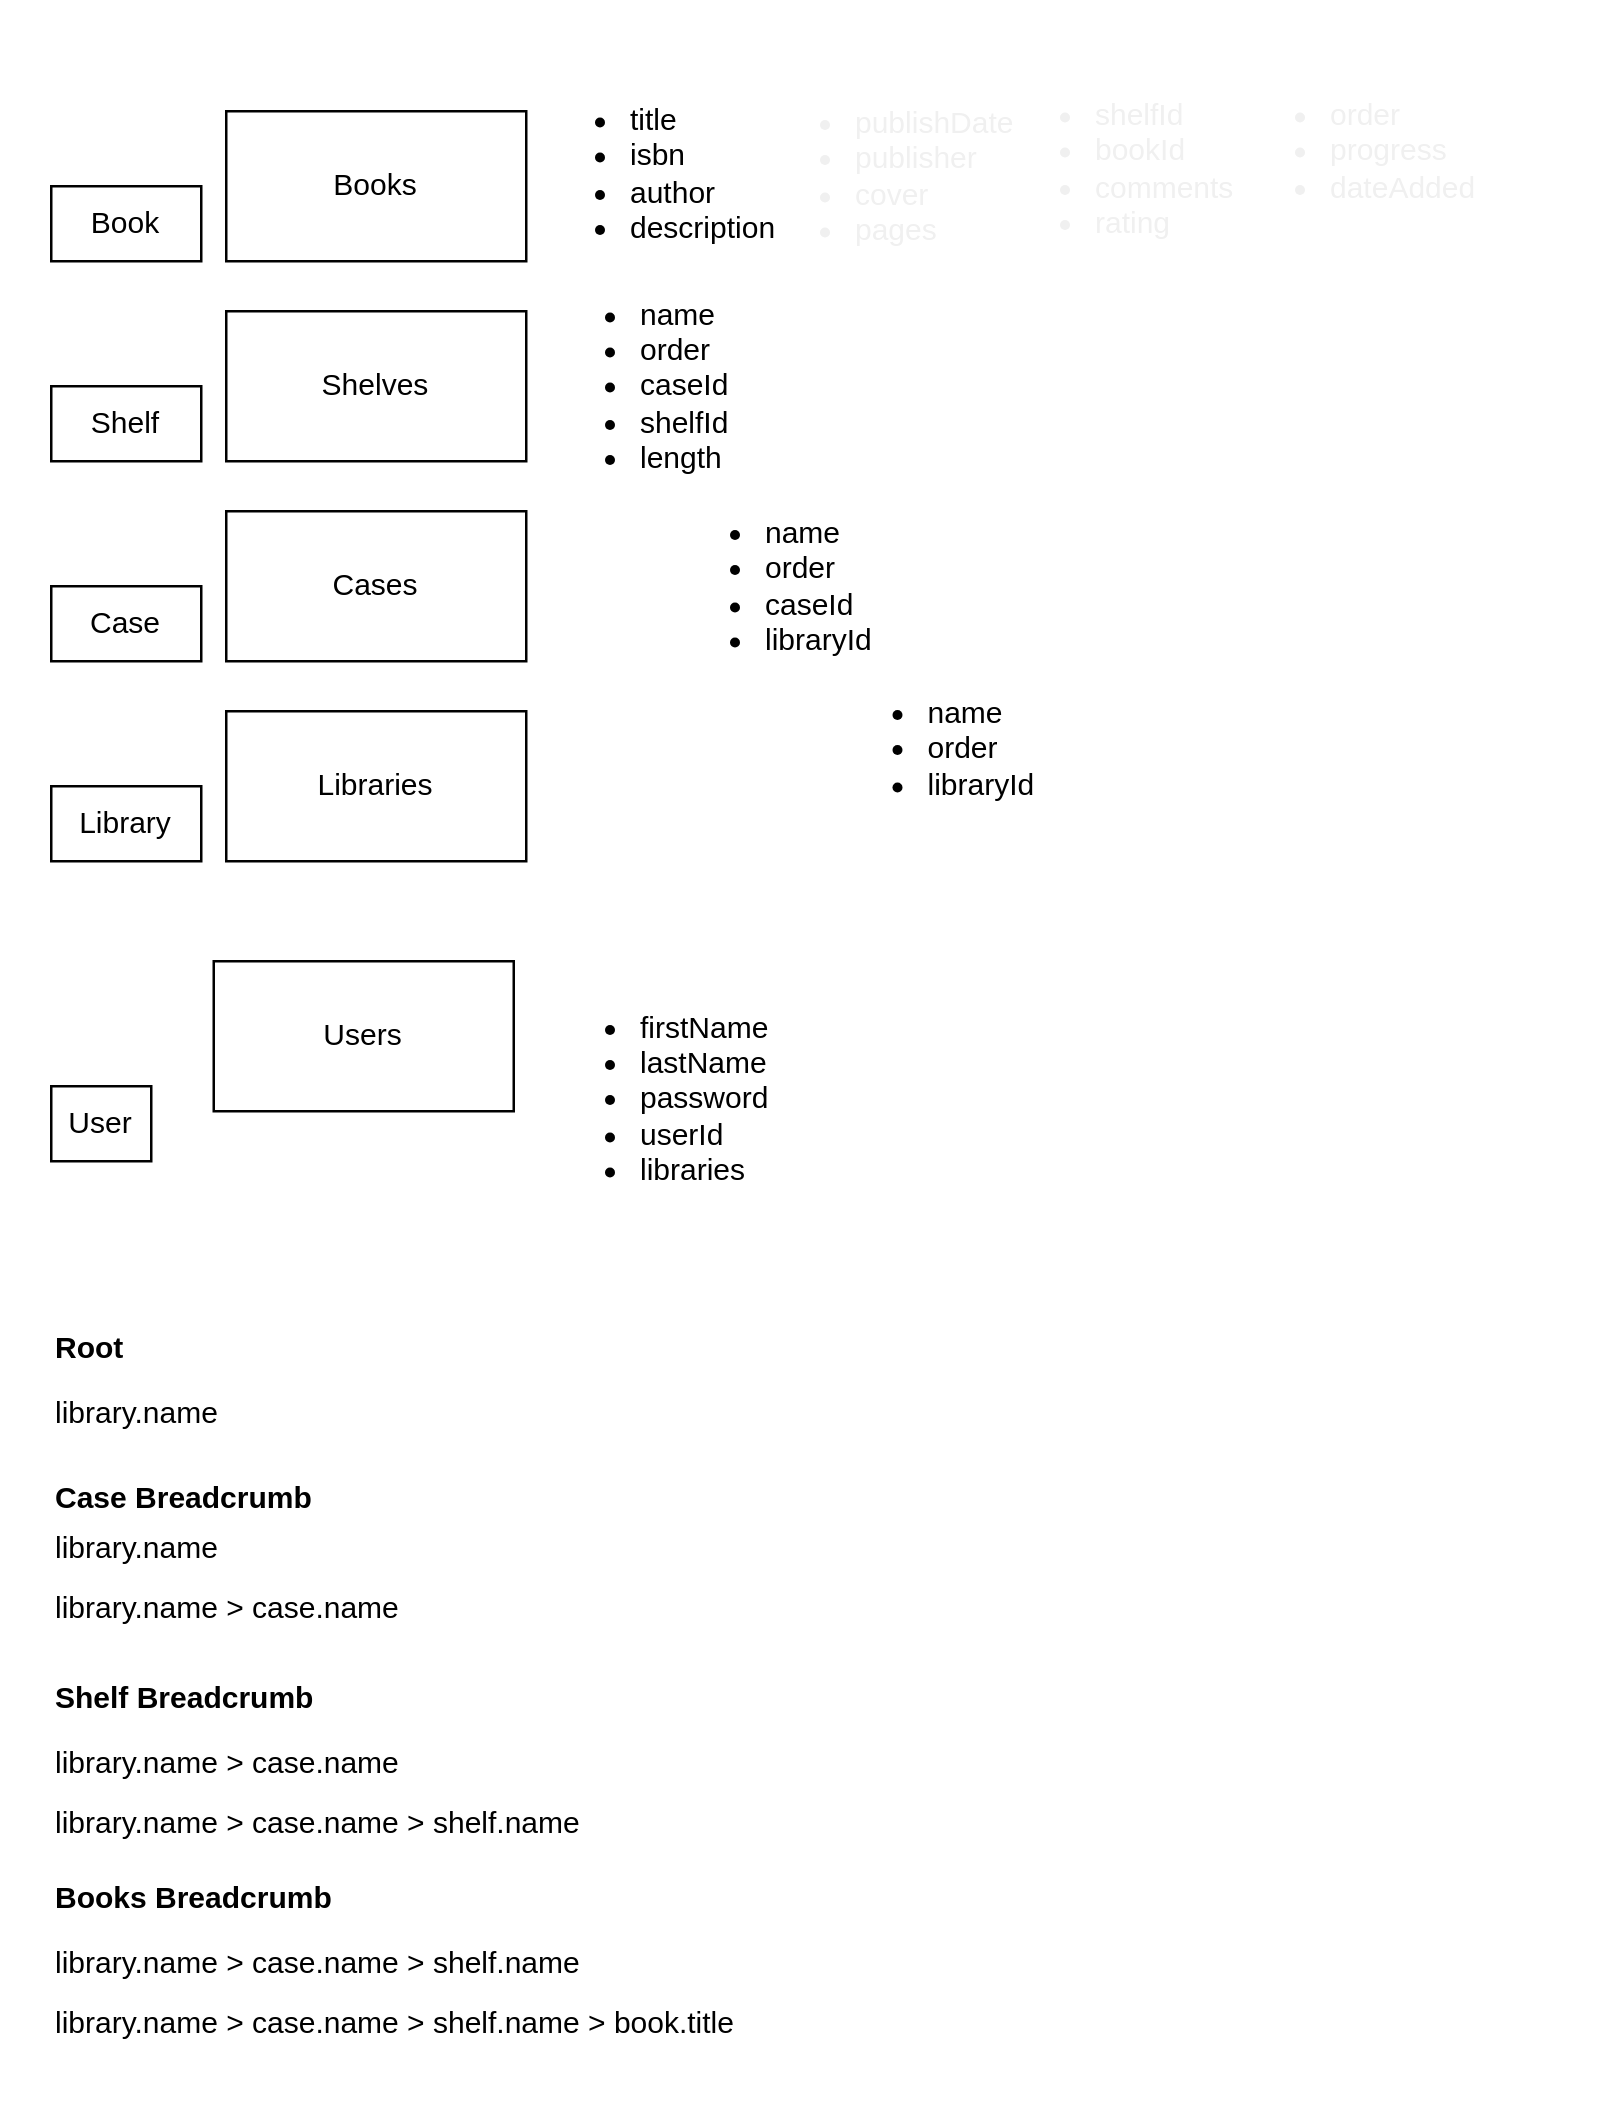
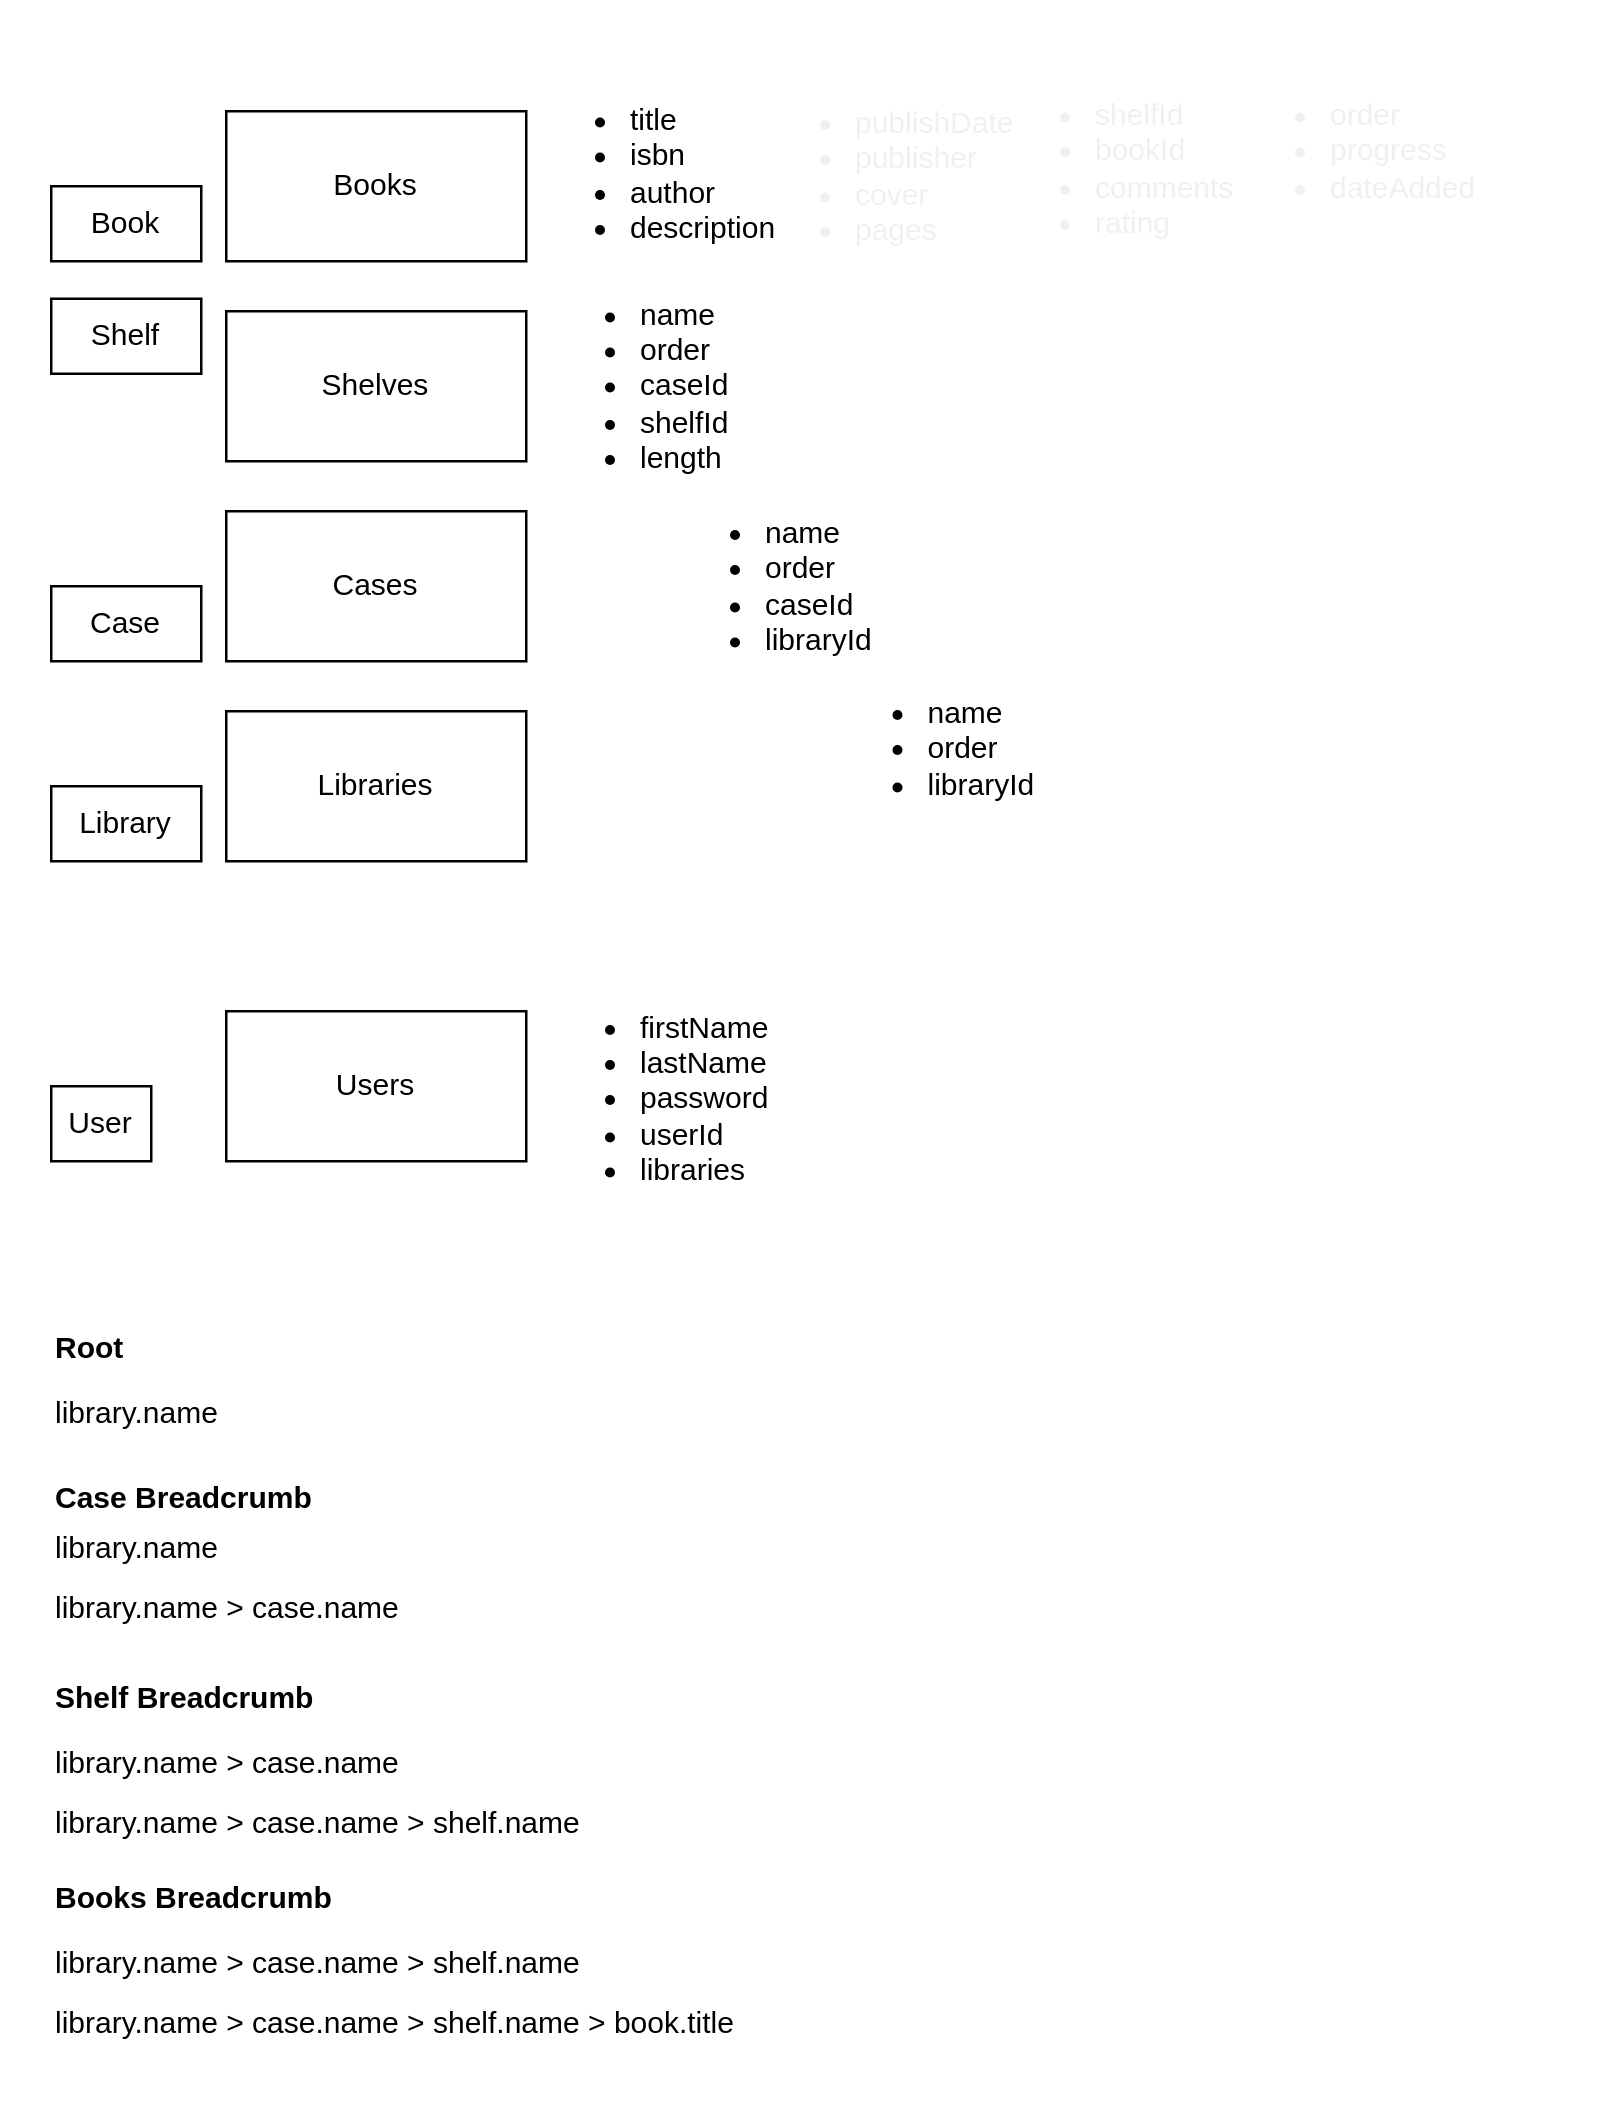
(126, 424) -> (126, 336)
(364, 1036) -> (376, 1086)
